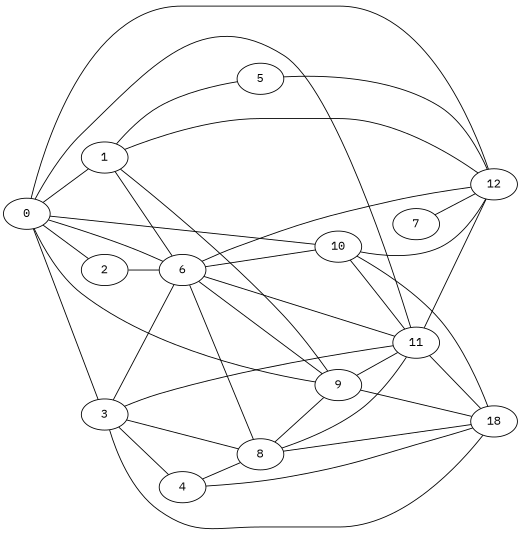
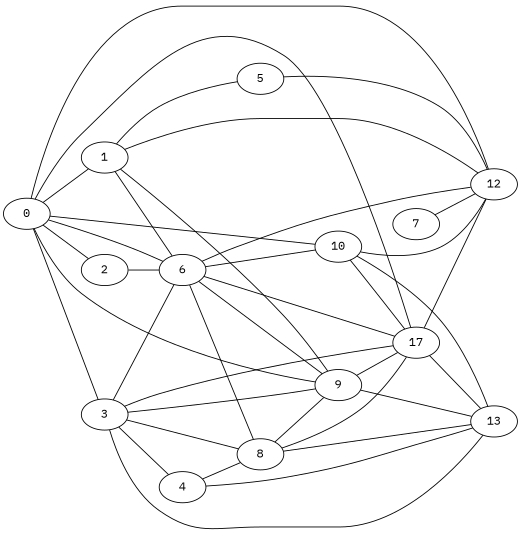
(416, 343) -> (416, 343)
none -> (222, 402)
(494, 421) -> (494, 421)
